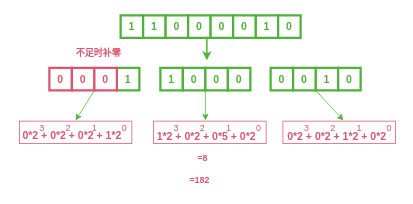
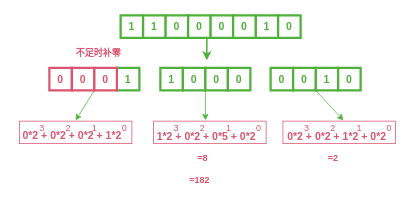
none -> (333, 158)
